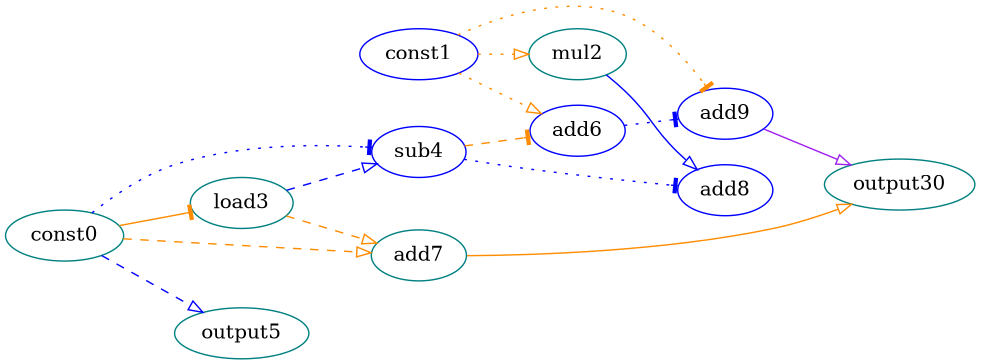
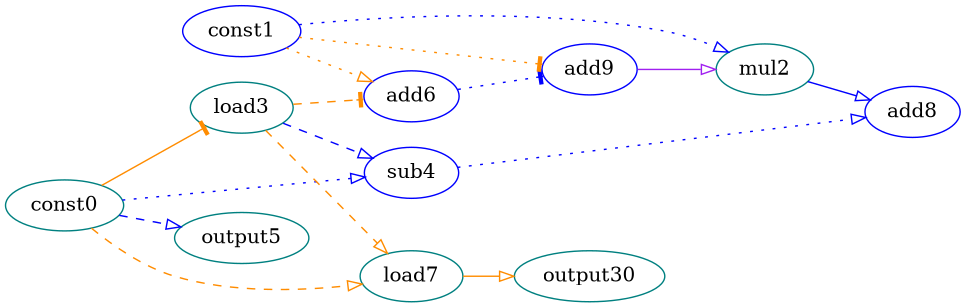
(496, 54) -> (509, 16)
(494, 142) -> (325, 102)
(801, 144) -> (669, 69)
(221, 153) -> (237, 189)
(567, 174) -> (655, 143)
(419, 255) -> (412, 276)
